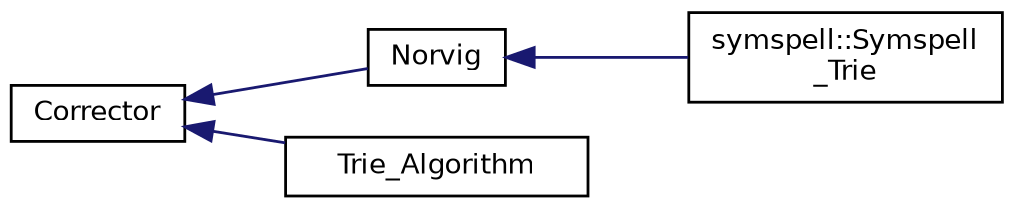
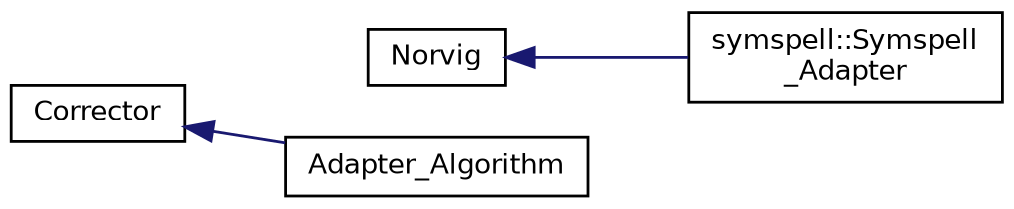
(846, 57) -> (846, 57)
(290, 82) -> none
(437, 167) -> (437, 167)
